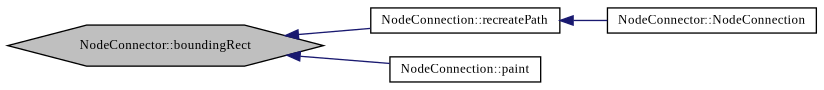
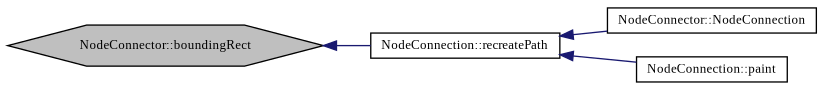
(345, 60) -> (605, 59)
